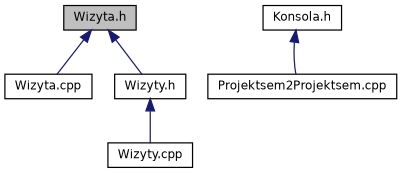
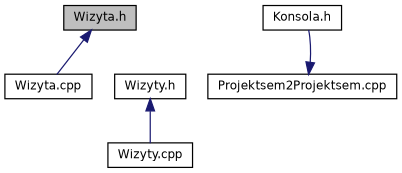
(129, 57) -> none
(294, 58) -> (310, 46)
